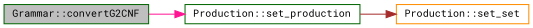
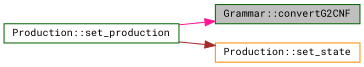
(162, 14) -> (192, 24)
(463, 14) -> (288, 53)
